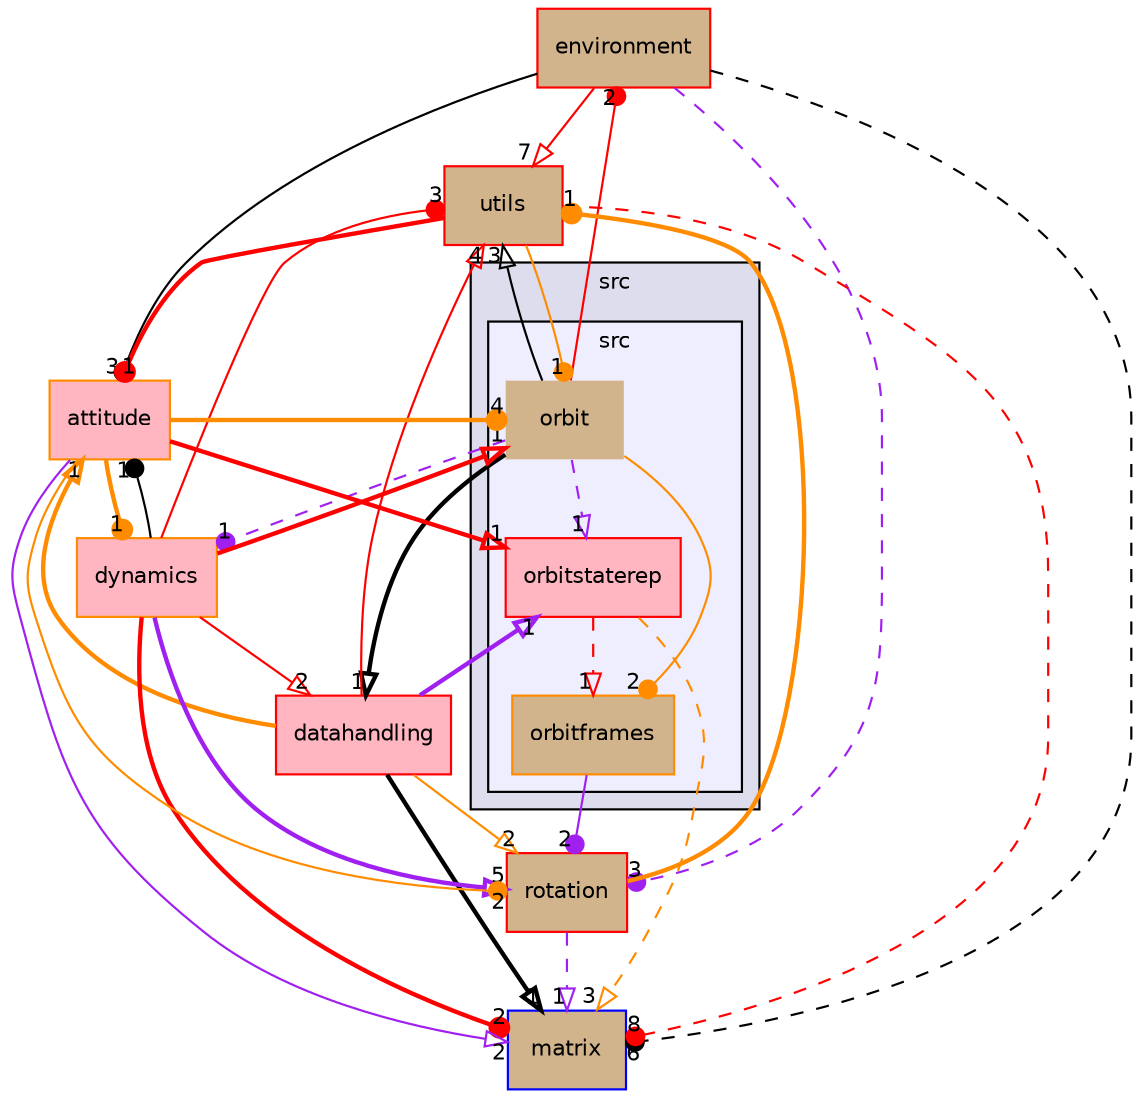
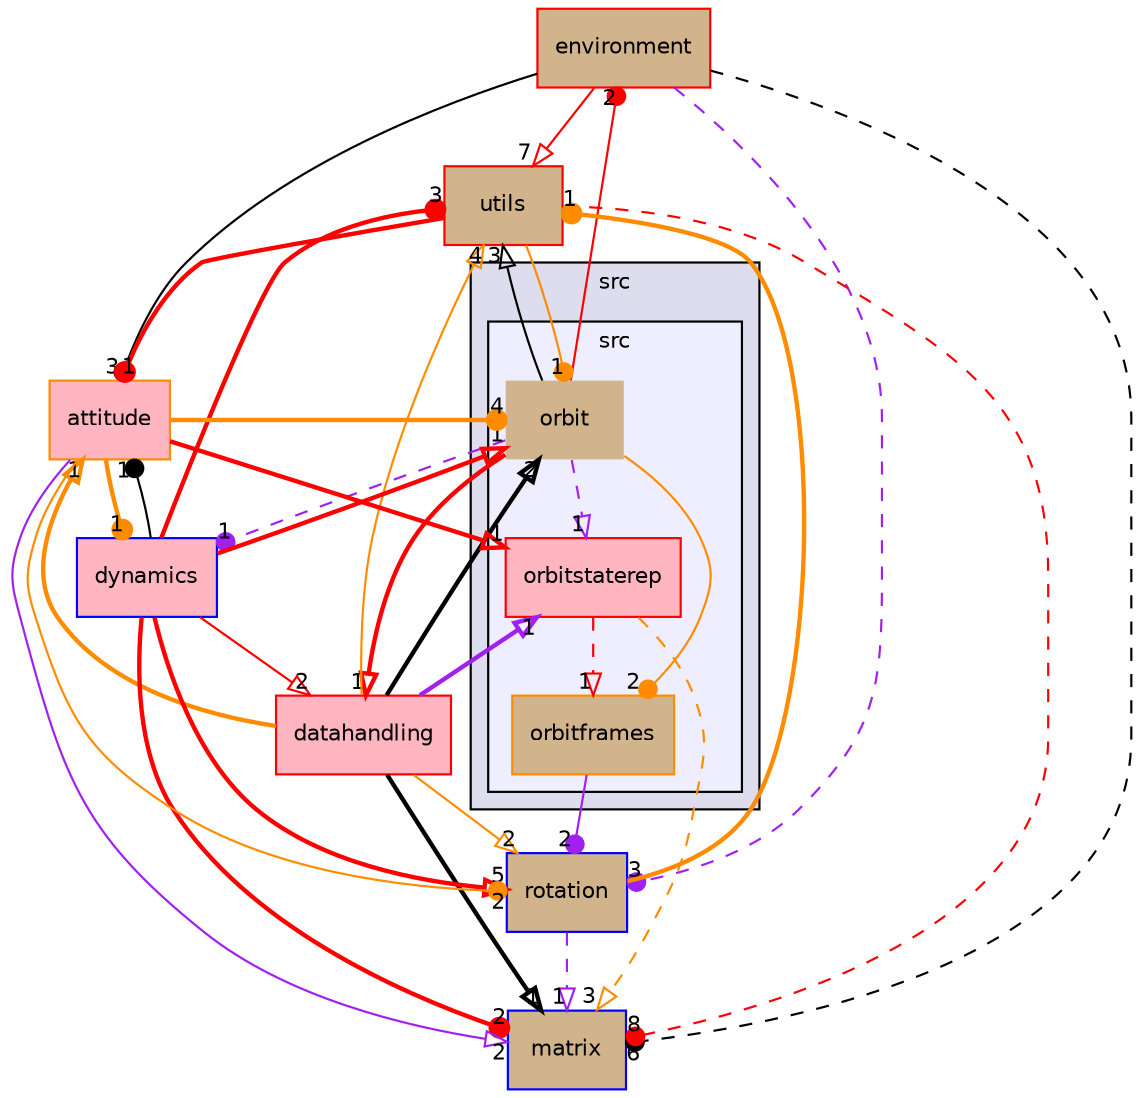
(248, 327) -> (248, 327)
(393, 462) -> (393, 462)
(409, 546) -> (409, 546)
(147, 578) -> (147, 578)
none -> (455, 586)
(266, 816) -> (266, 816)
(567, 892) -> (567, 892)
